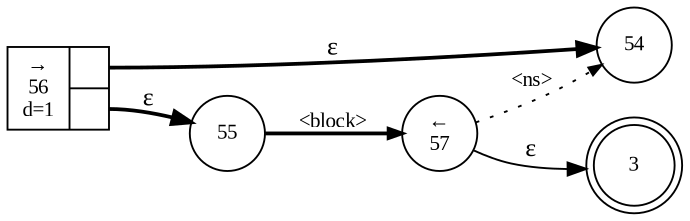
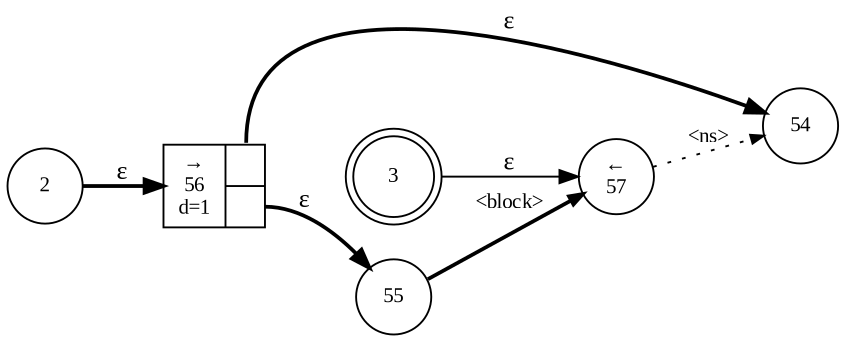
(520, 165) -> (501, 177)
none -> (45, 186)
